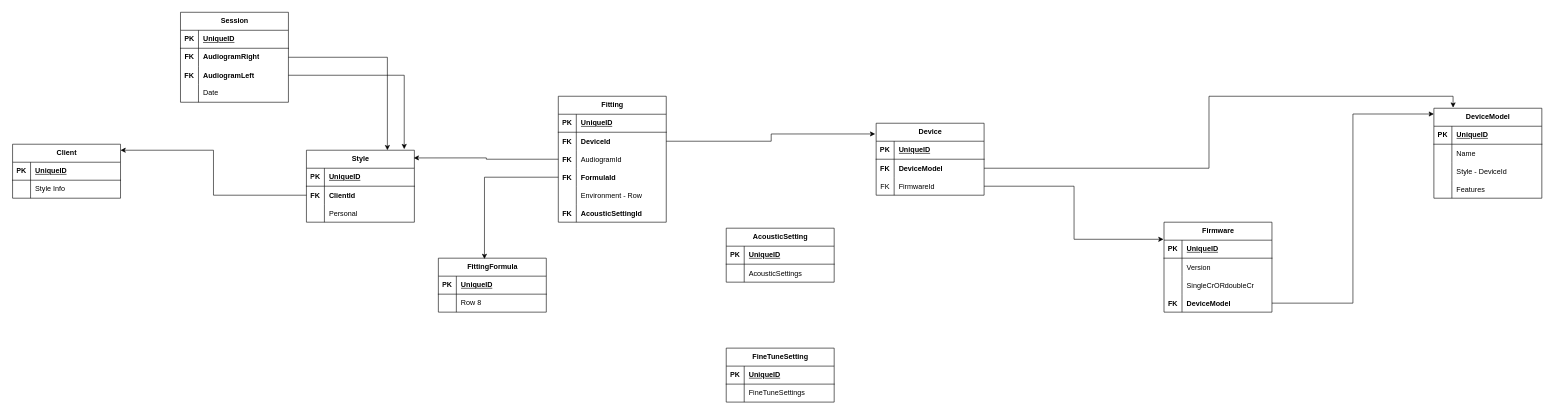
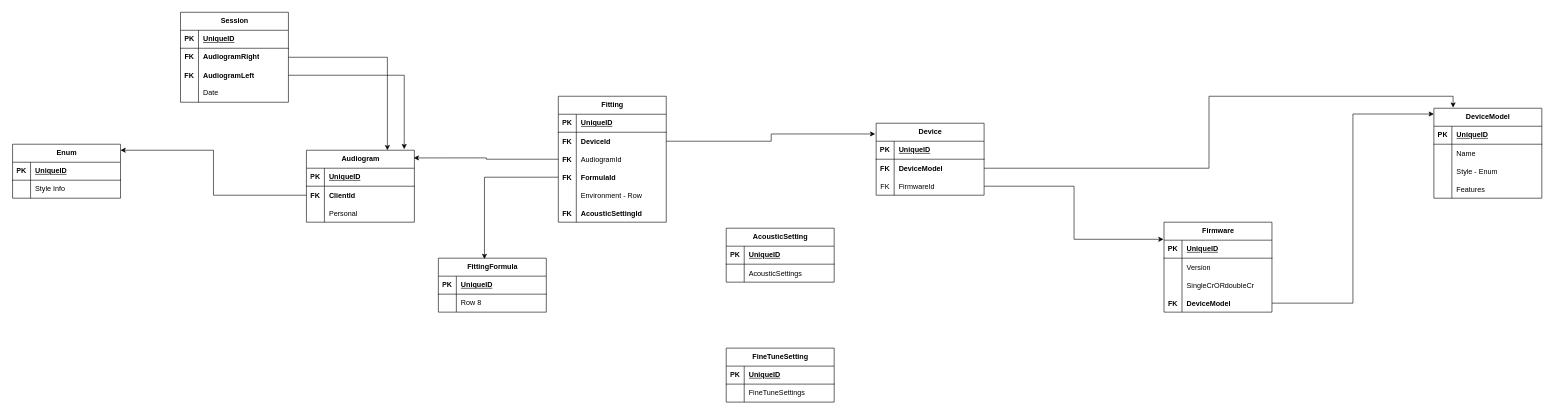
(67, 153) -> (67, 153)
(361, 159) -> (361, 159)
(1485, 172) -> (1478, 172)
